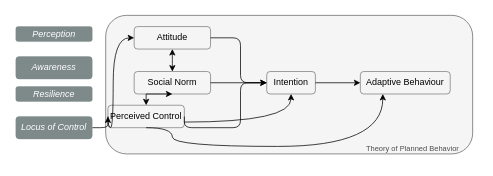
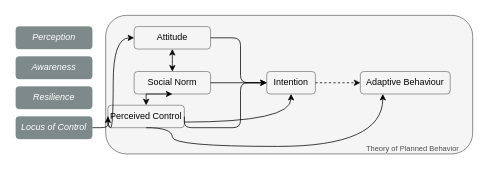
(54, 34) -> (54, 38)
(335, 83) -> (335, 83)
(54, 94) -> (54, 98)
